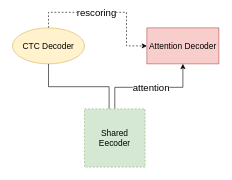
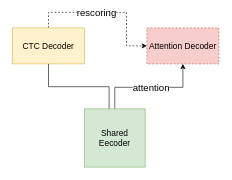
(48, 46) -> (48, 46)
(183, 46) -> (183, 46)
(115, 138) -> (115, 138)
